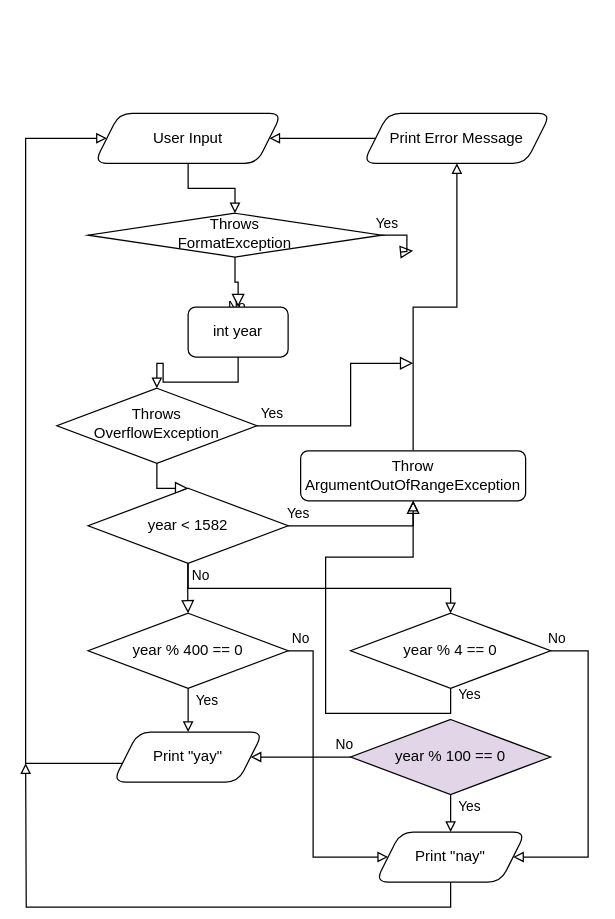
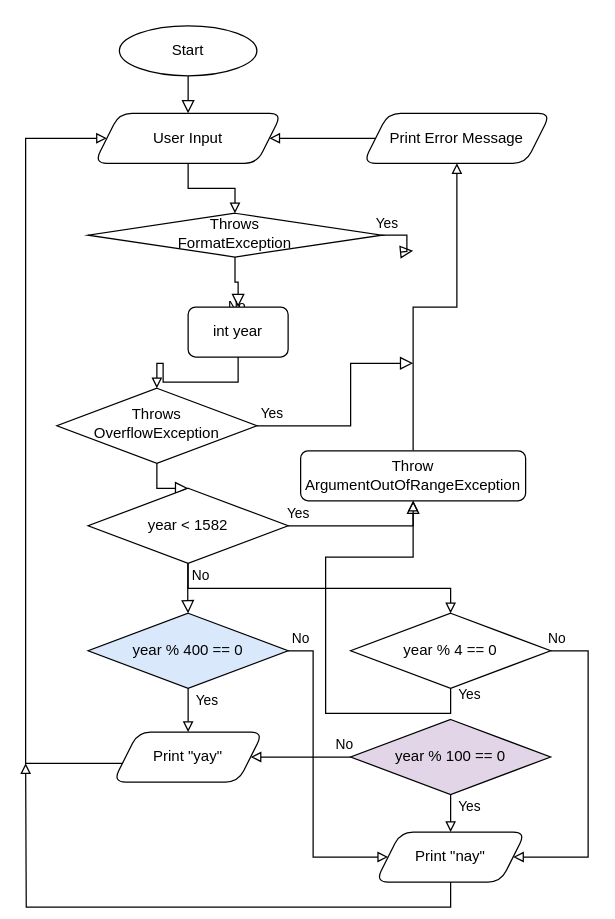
none -> (188, 51)
none -> (188, 88)
(188, 651) -> (188, 651)
